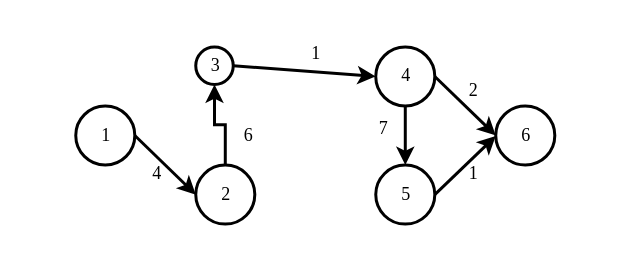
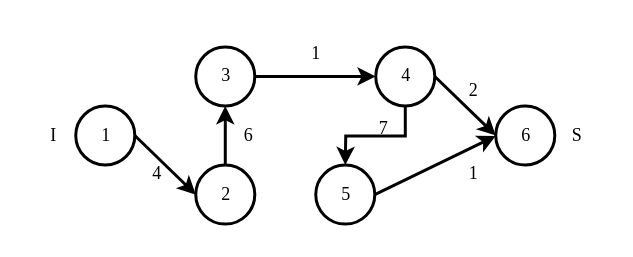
(215, 65) -> (225, 76)
none -> (53, 135)
none -> (577, 135)
(405, 194) -> (345, 194)
